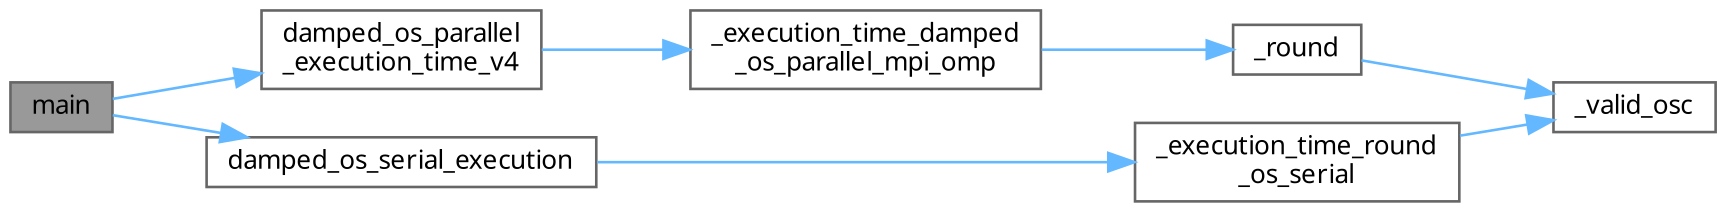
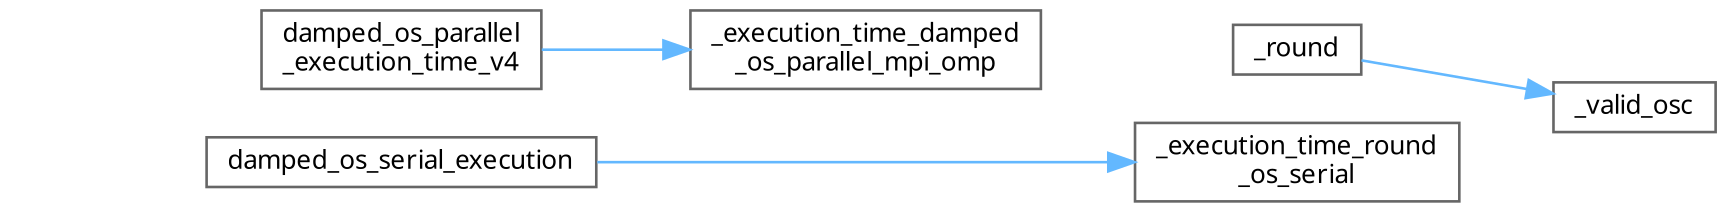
(1124, 50) -> none
(61, 107) -> none
(1494, 130) -> none
